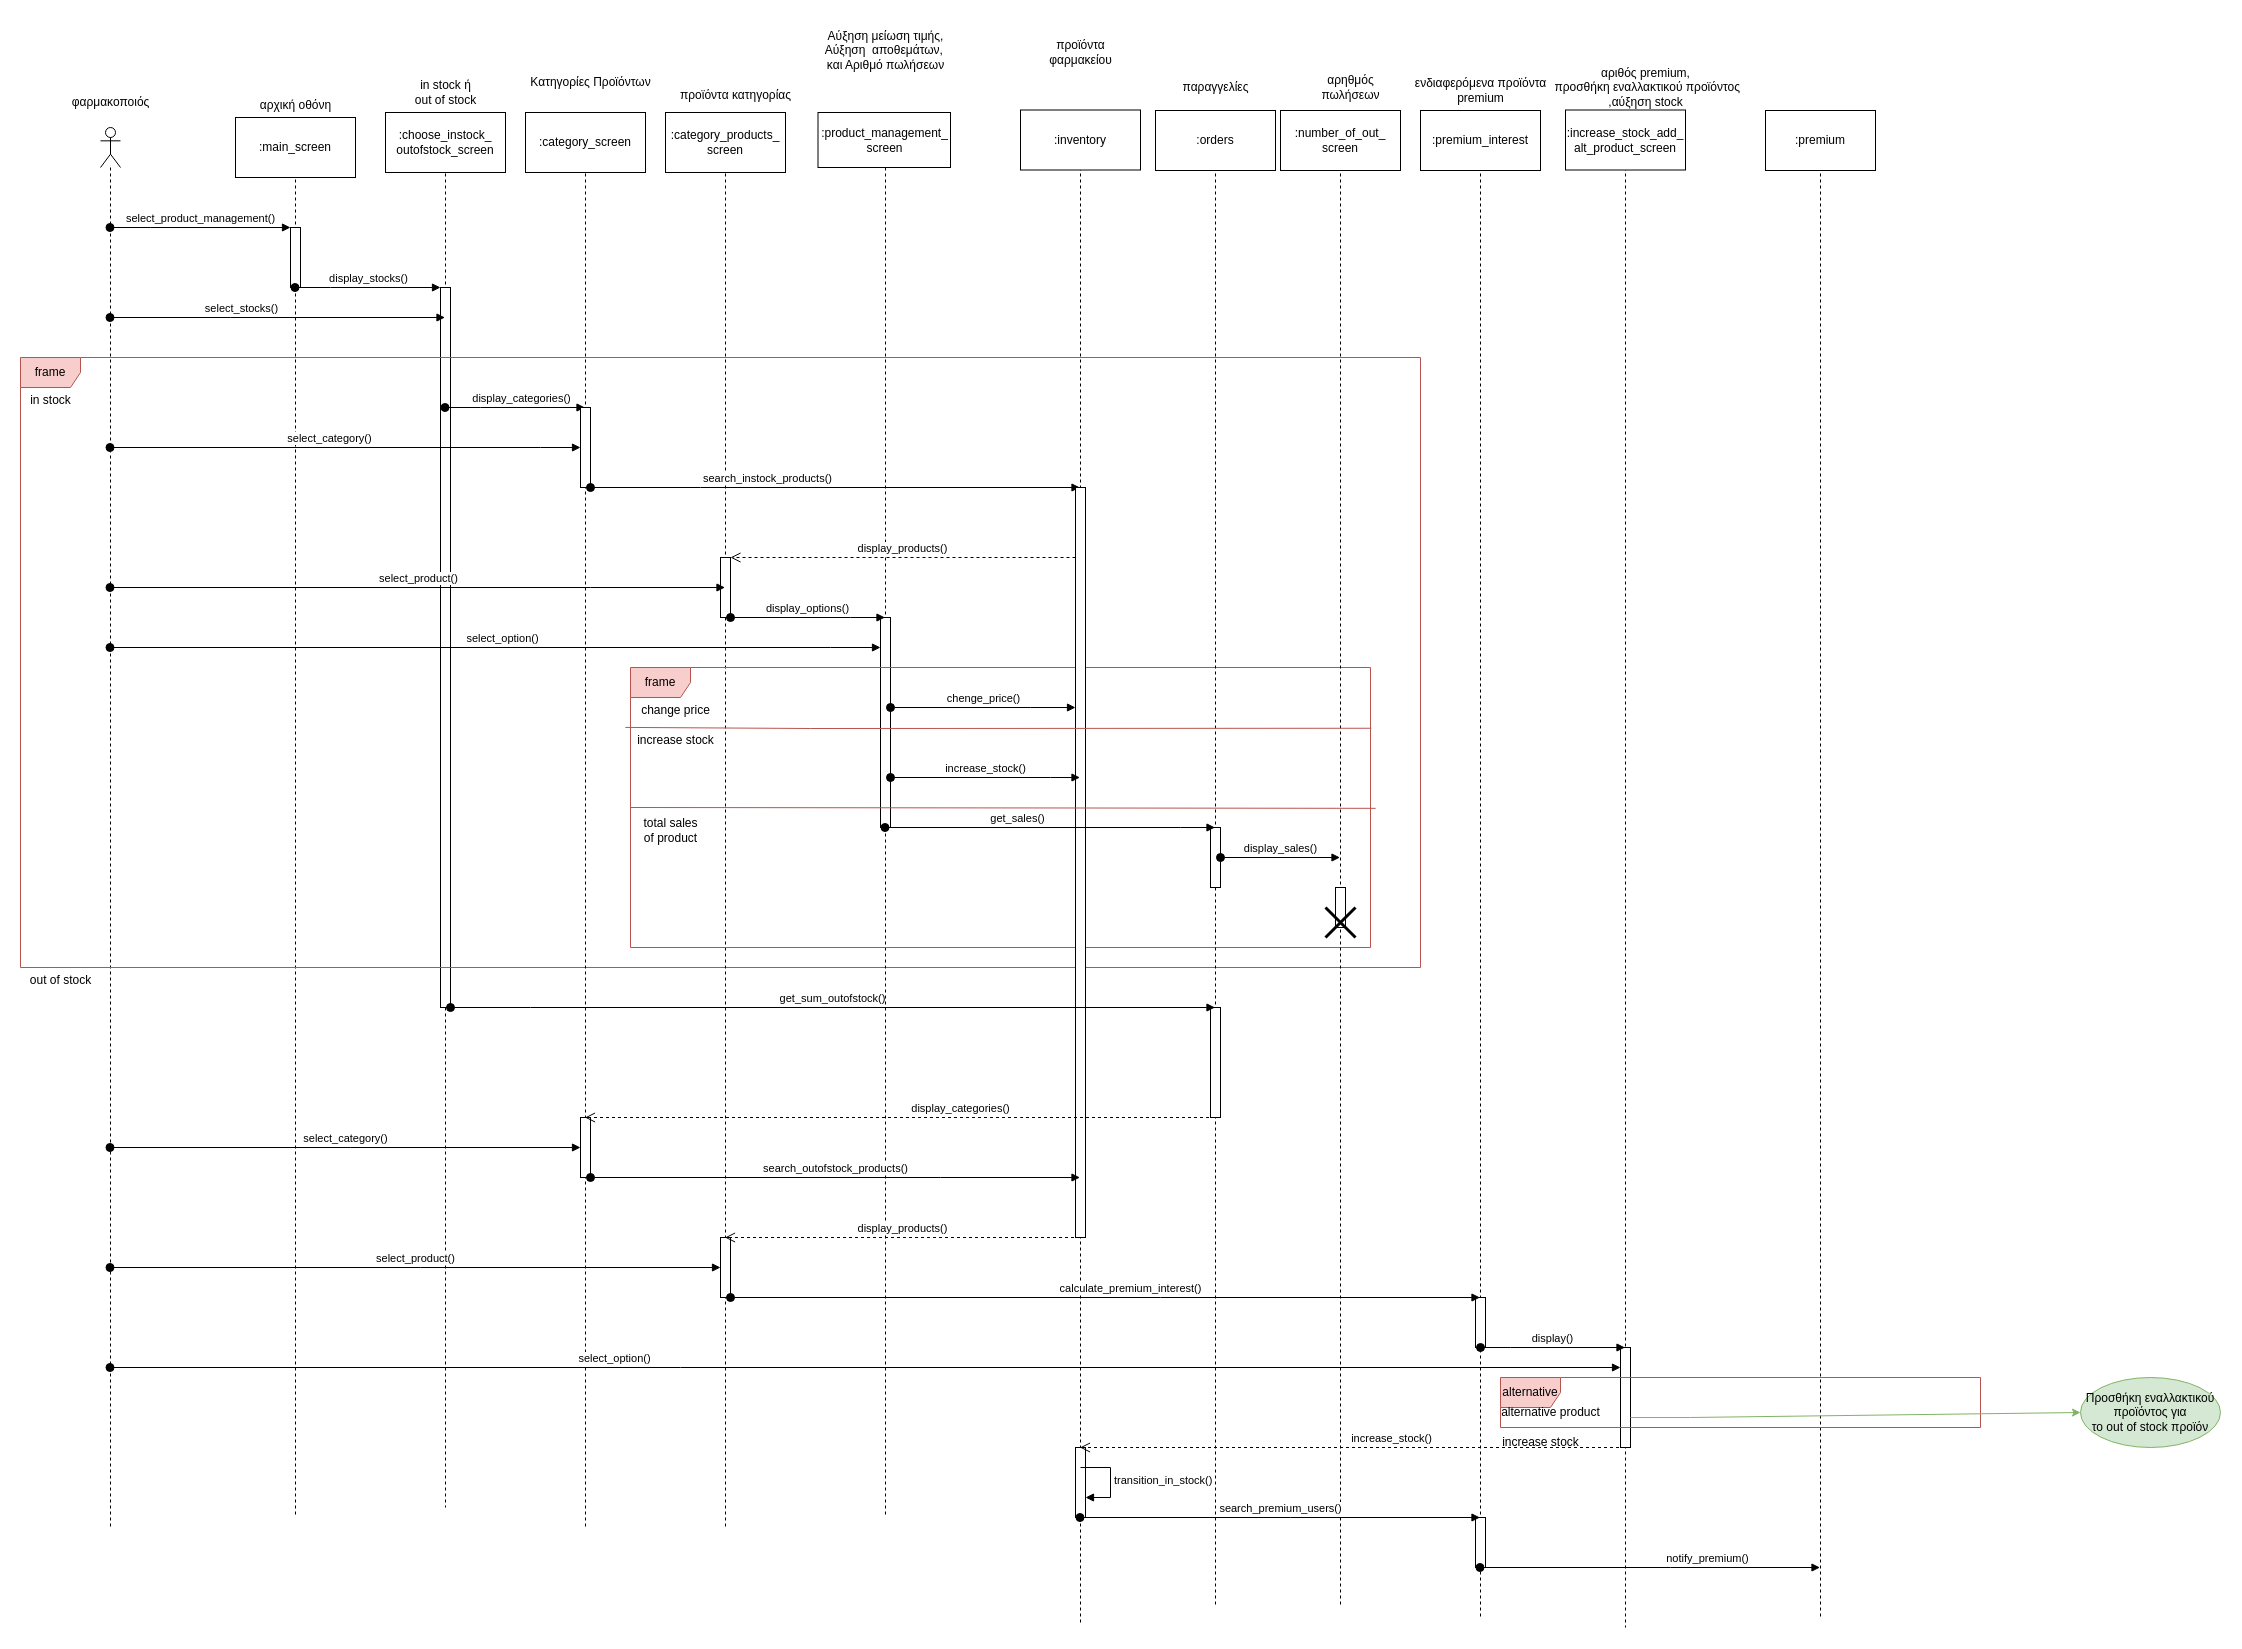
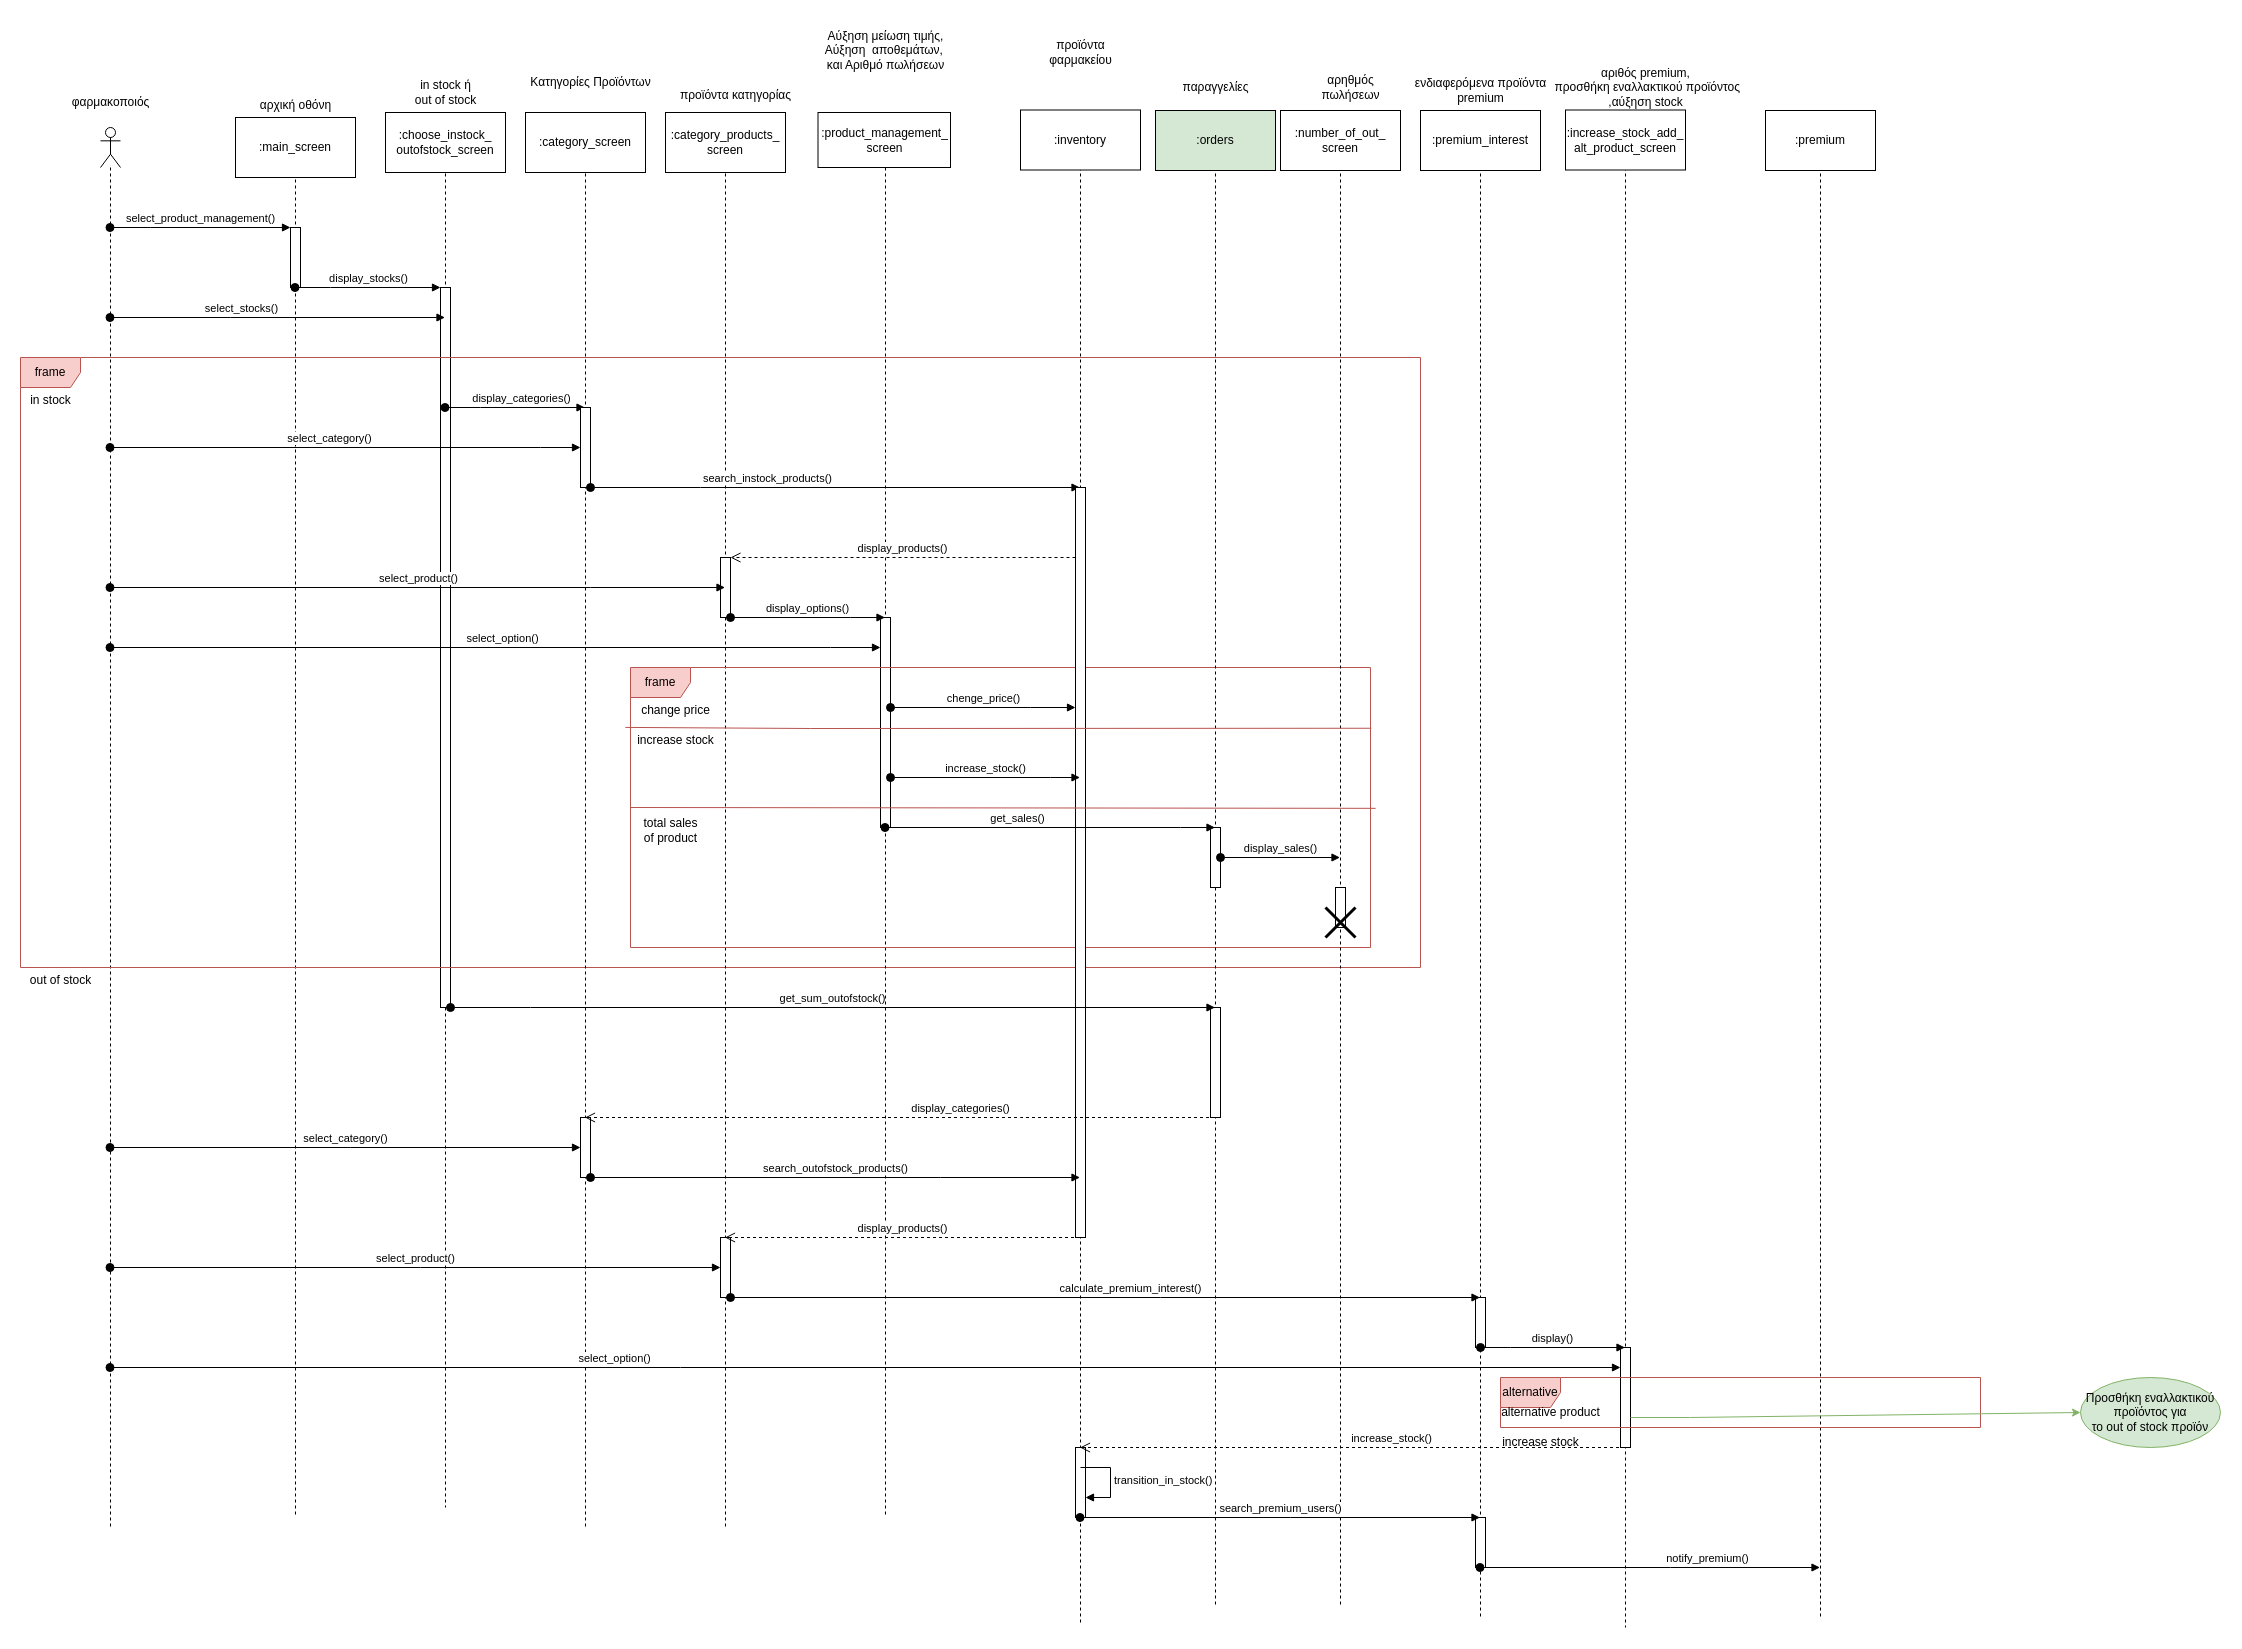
(1216, 141) -> (1216, 141)
